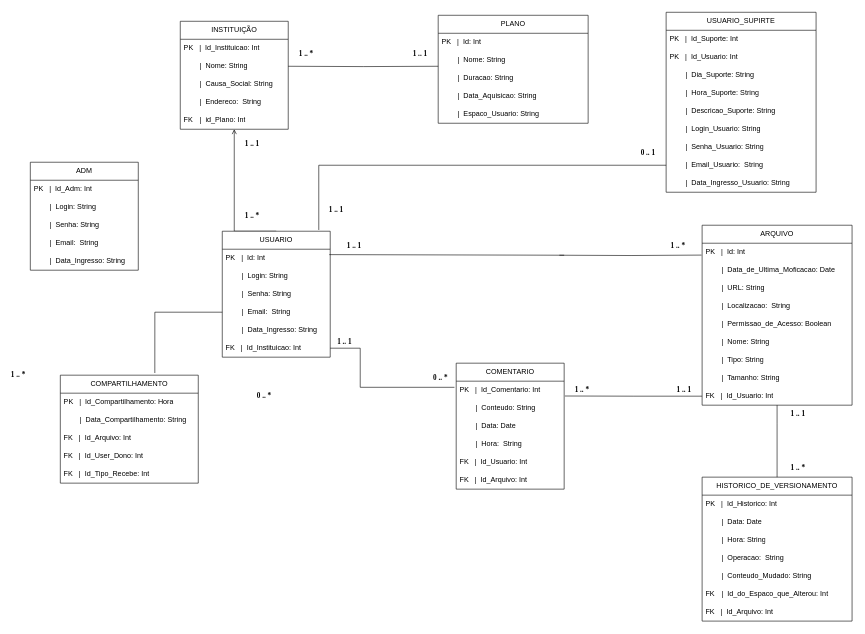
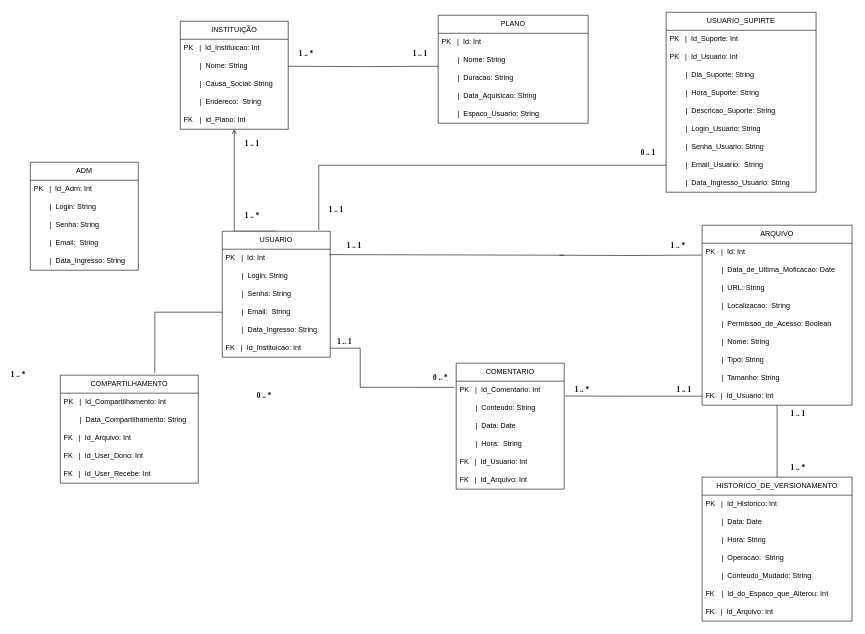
(124, 402) -> (122, 402)
(113, 474) -> (114, 474)
